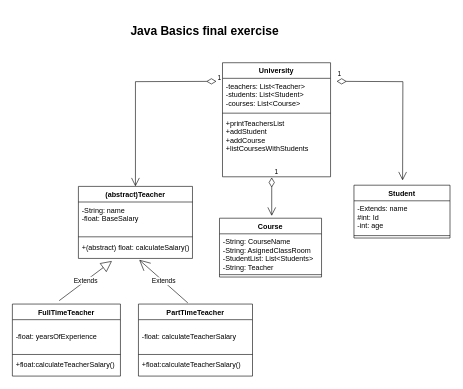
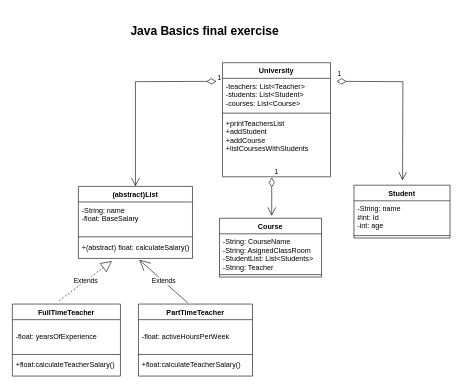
(135, 194) -> (135, 194)
(383, 209) -> (380, 209)
(69, 293) -> (69, 293)
(196, 336) -> (190, 336)
